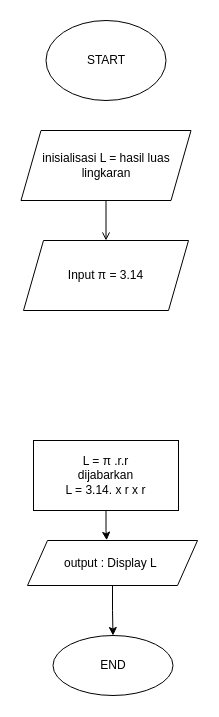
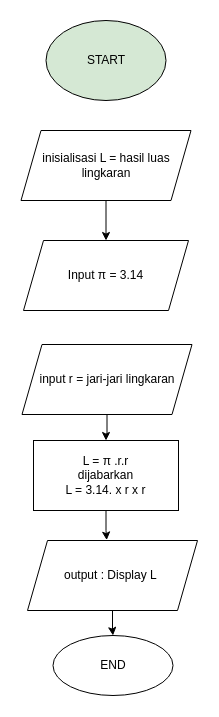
(106, 61) -> (106, 61)
(106, 233) -> (106, 232)
none -> (107, 380)
none -> (107, 426)
(113, 563) -> (113, 576)
